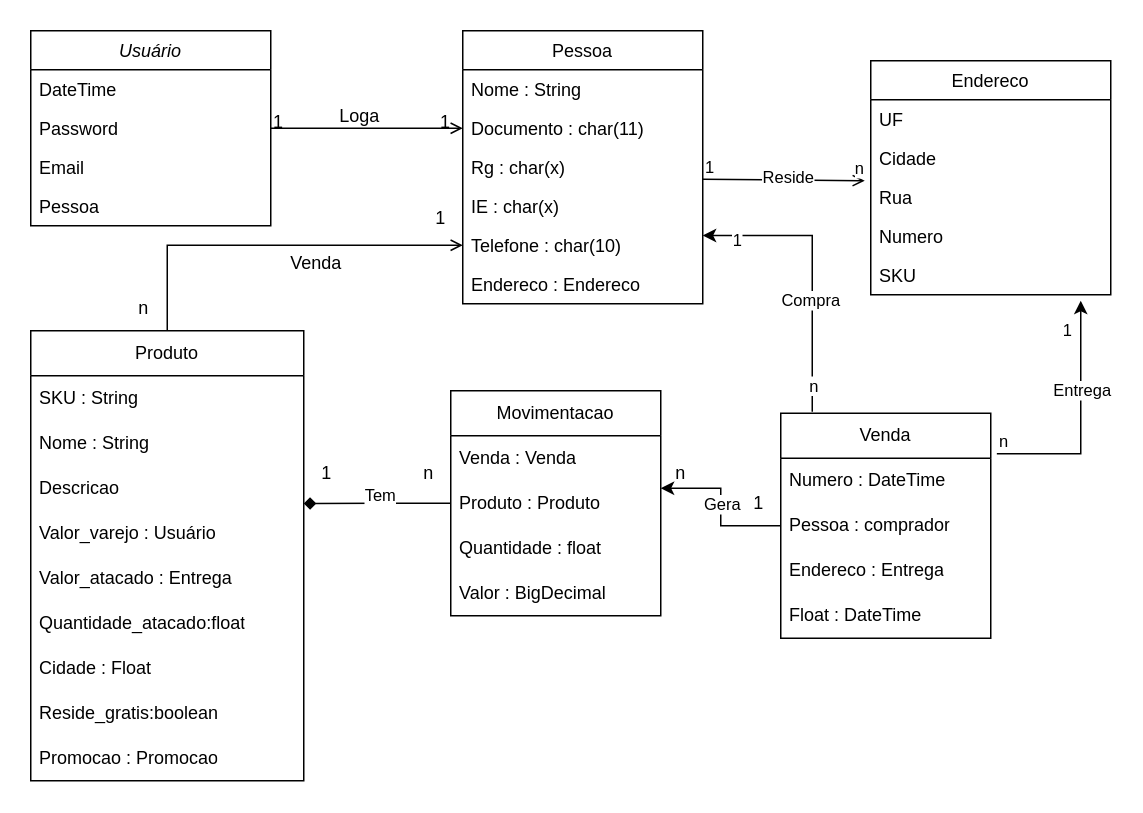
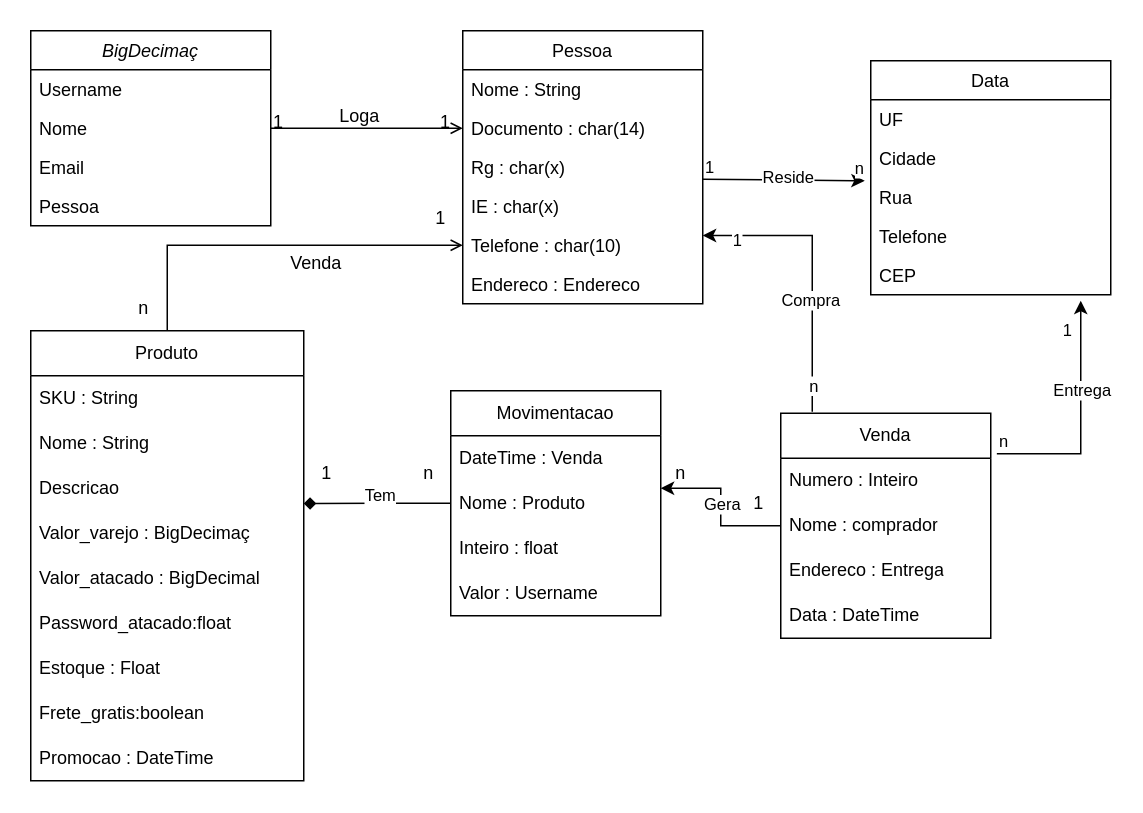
(150, 51) -> (150, 51)
(990, 81) -> (990, 81)
(77, 90) -> (79, 90)
(79, 129) -> (59, 129)
(565, 129) -> (565, 129)
(855, 181) -> (853, 181)
(909, 237) -> (917, 237)
(894, 276) -> (894, 276)
(518, 458) -> (531, 458)
(866, 481) -> (861, 481)
(538, 503) -> (523, 503)
(873, 526) -> (863, 526)
(139, 533) -> (152, 533)
(539, 548) -> (524, 548)
(146, 578) -> (154, 578)
(534, 593) -> (531, 593)
(859, 616) -> (856, 616)
(154, 623) -> (146, 623)
(99, 668) -> (106, 668)
(136, 713) -> (134, 713)
(128, 758) -> (126, 758)
